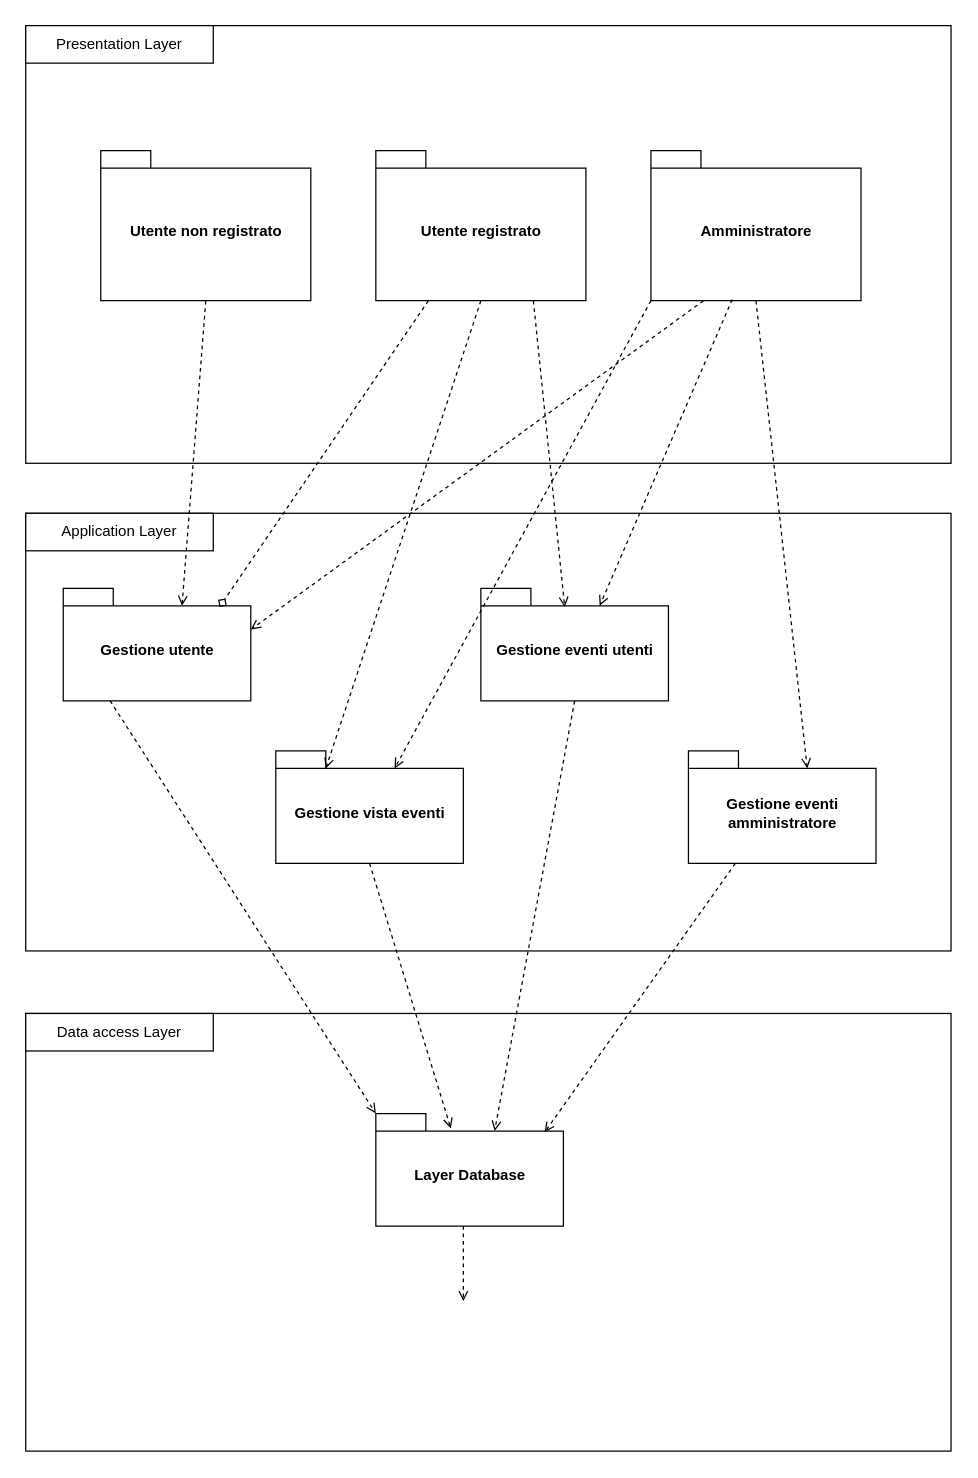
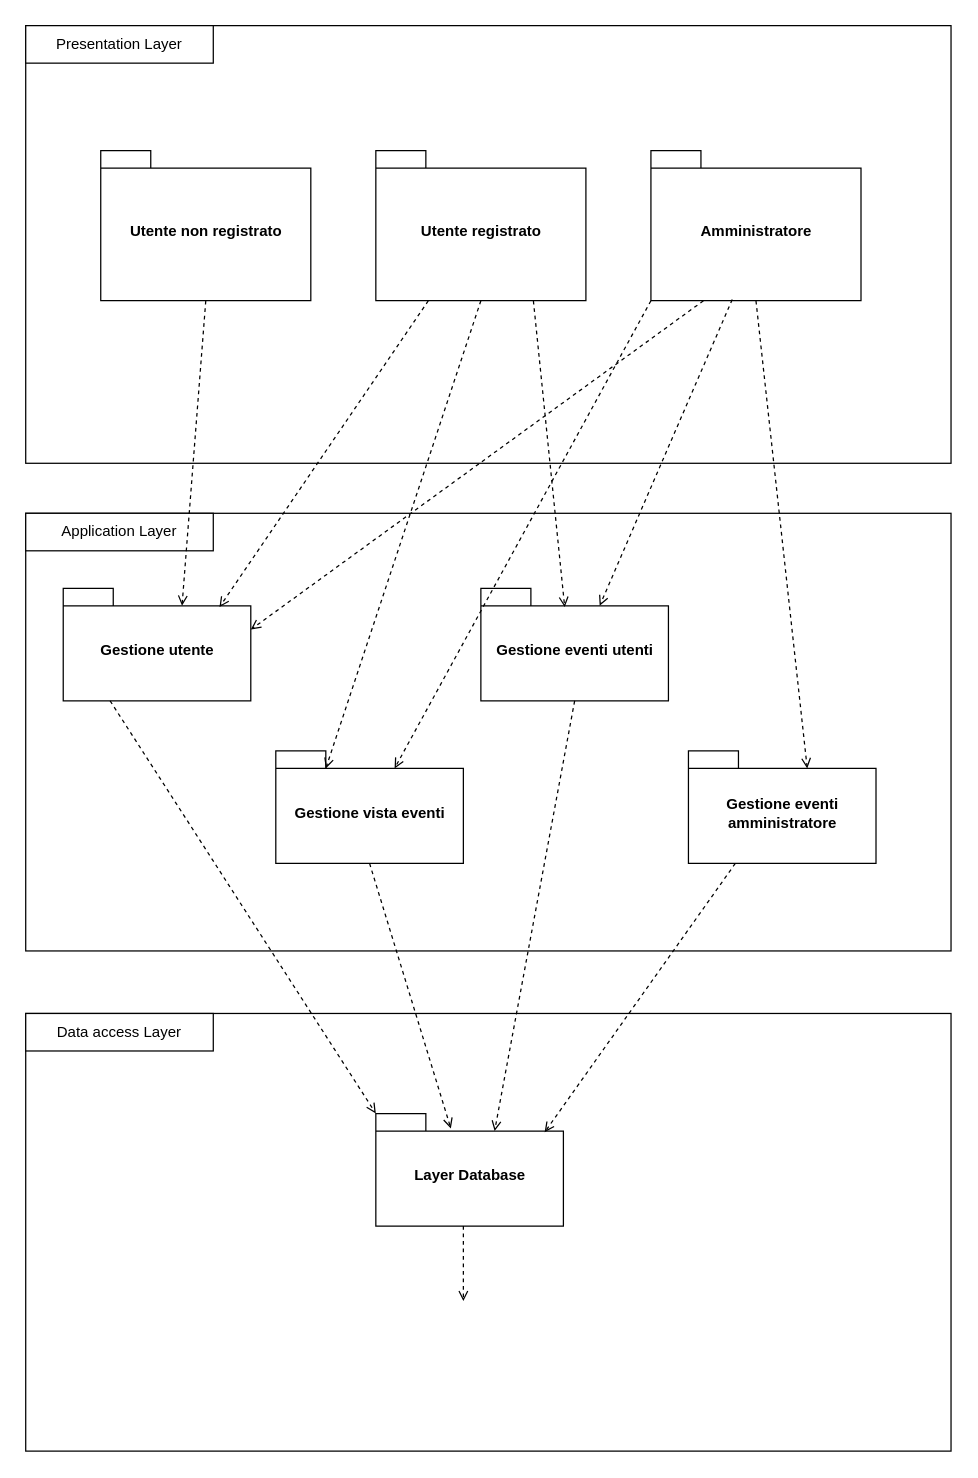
(225, 598) -> (223, 601)
